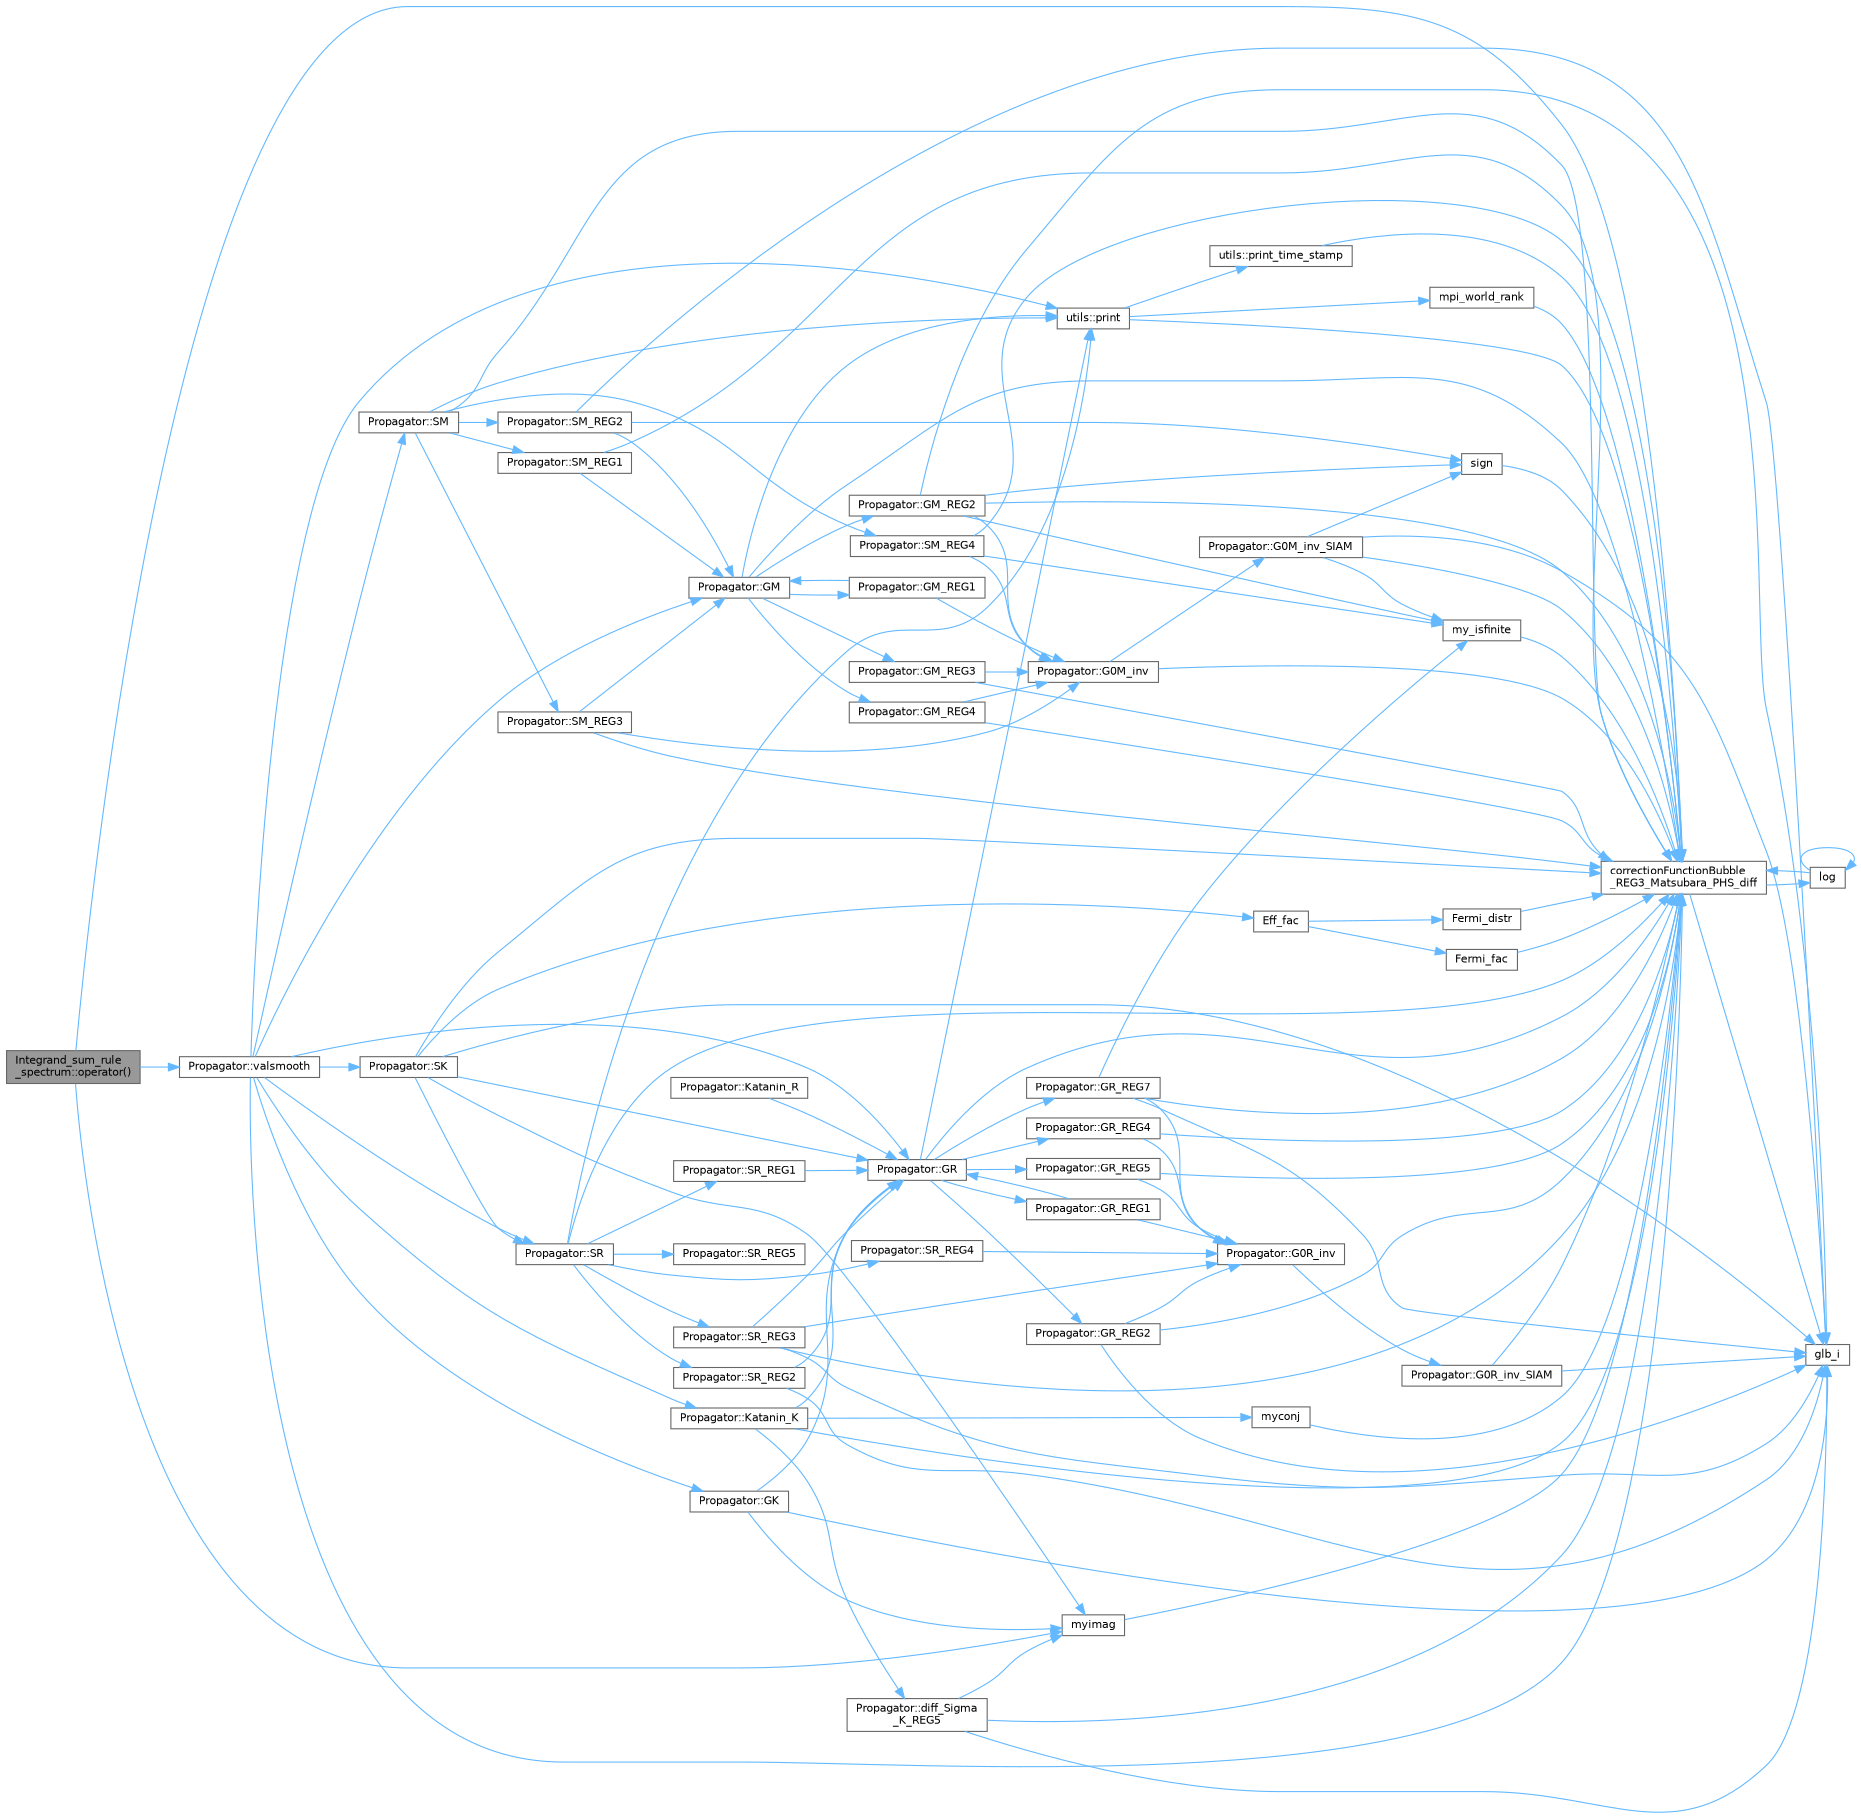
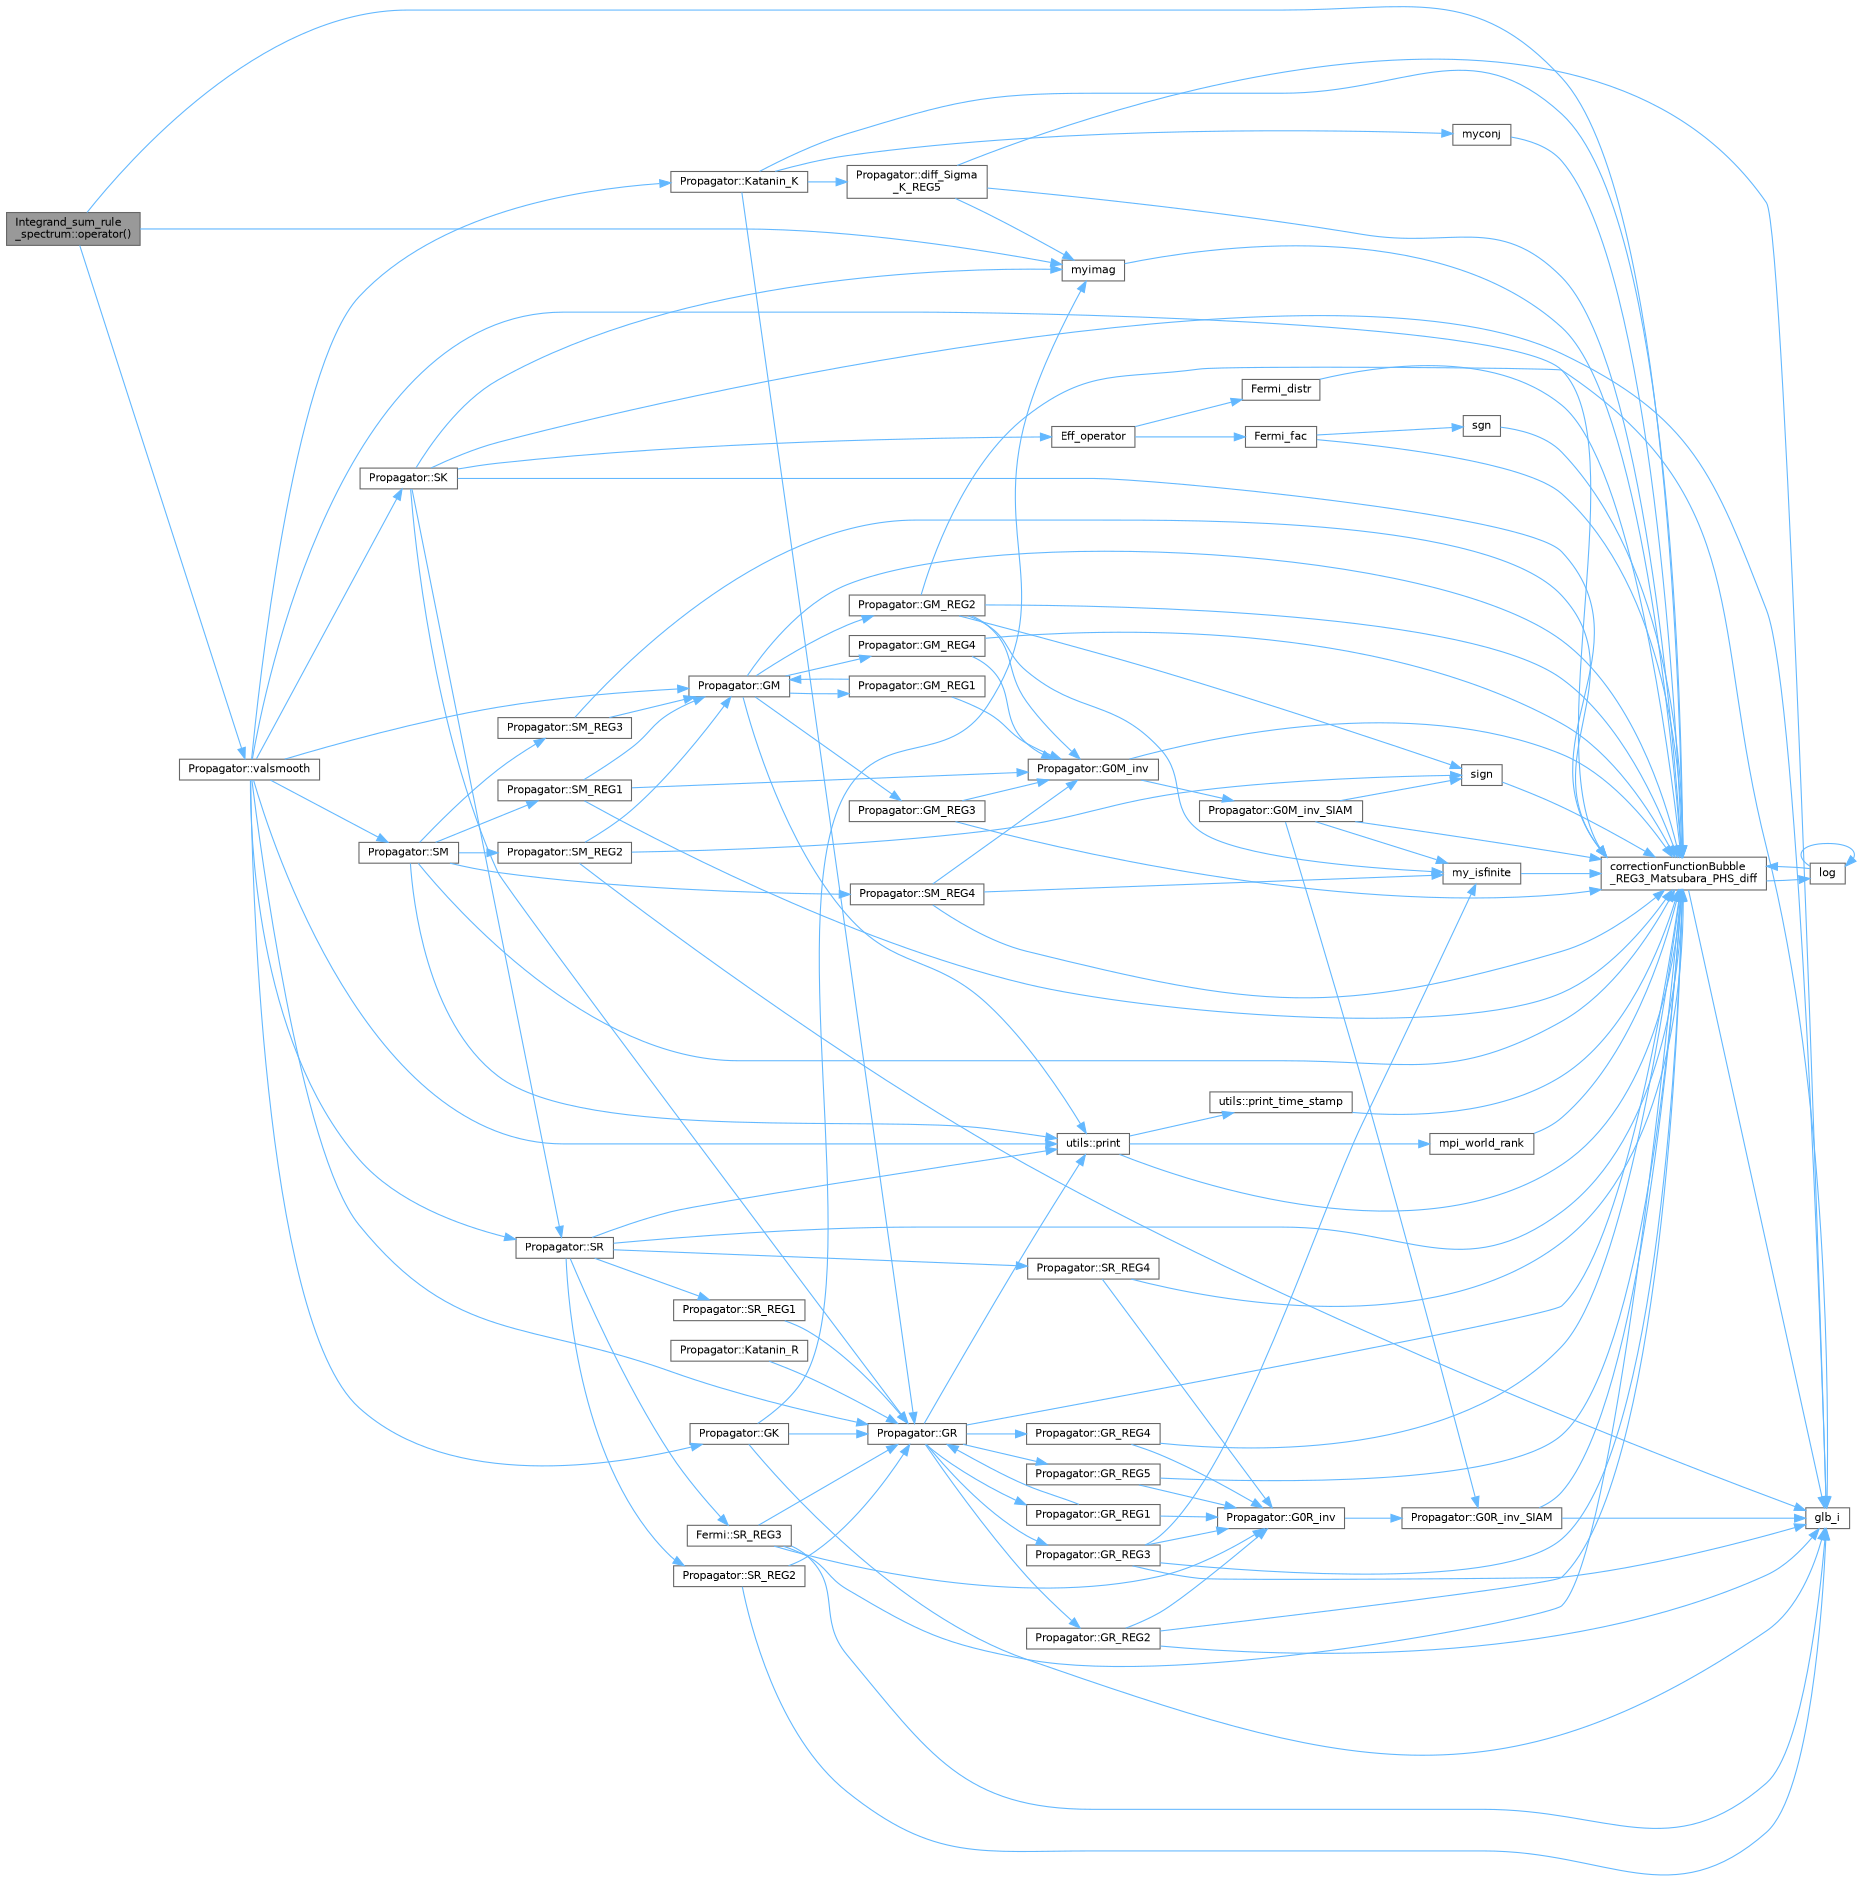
none -> (1482, 426)
(850, 751) -> (815, 781)
(1753, 816) -> (1384, 1158)
(1281, 922) -> (1093, 437)
(1093, 1088) -> (1093, 1555)
(739, 1254) -> none
none -> (1531, 1261)
(739, 1337) -> (739, 1536)
